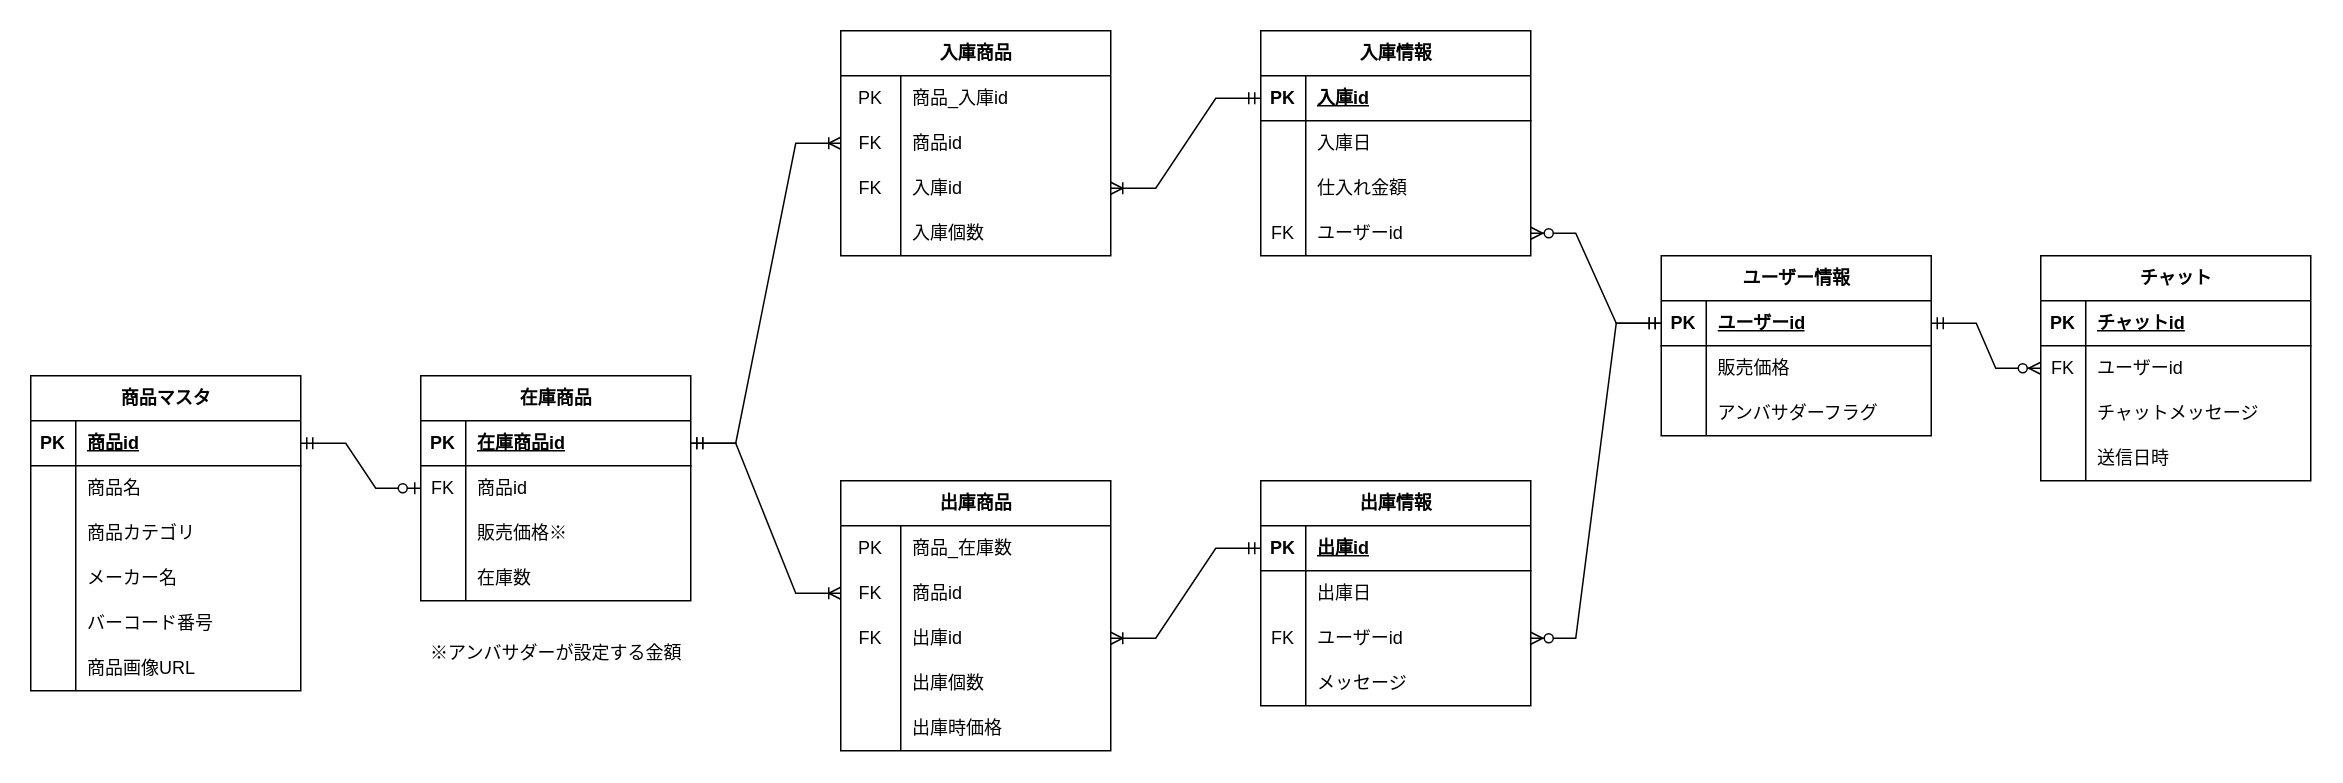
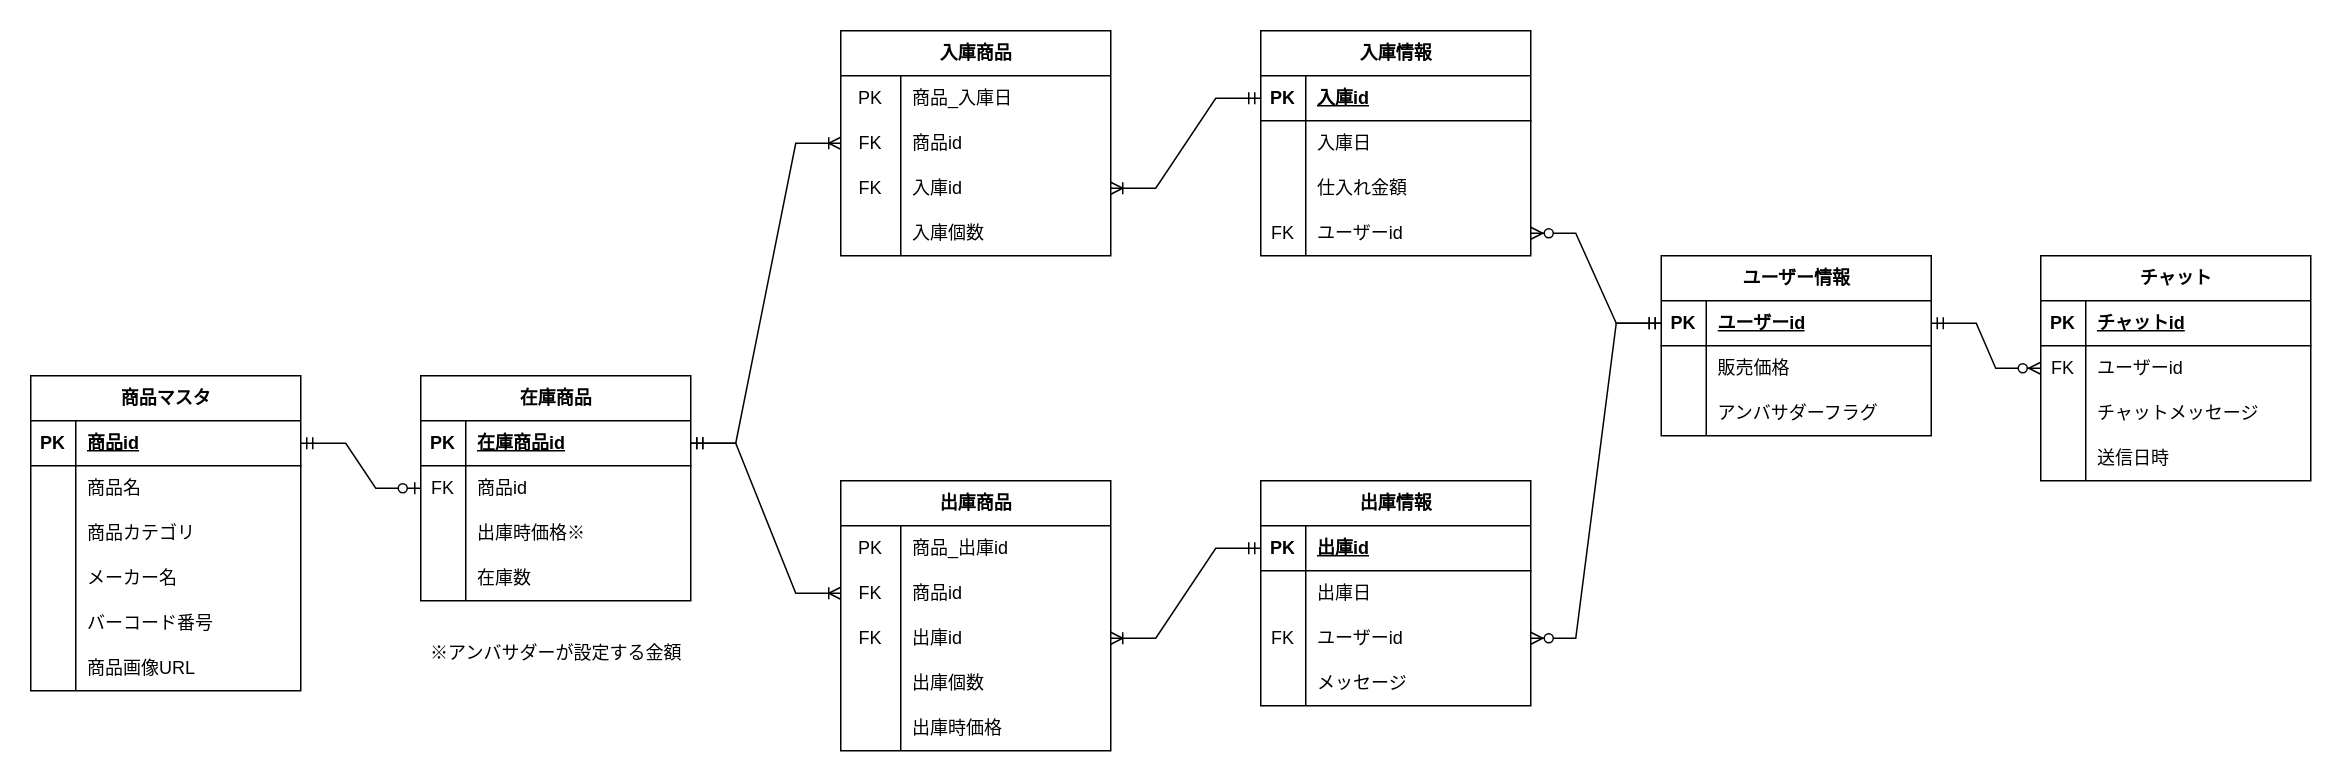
(962, 98) -> (963, 98)
(519, 533) -> (528, 533)
(963, 548) -> (962, 548)
